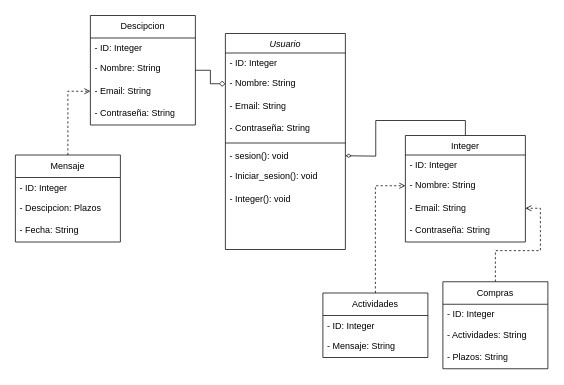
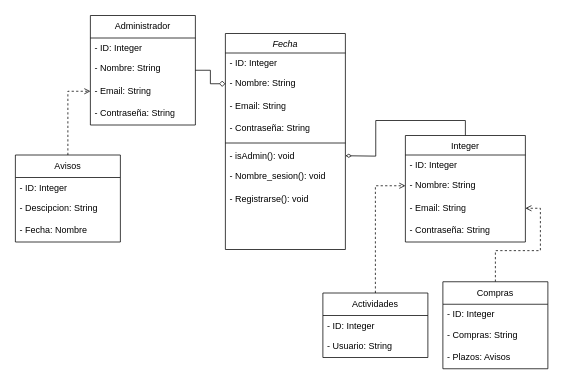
(143, 27) -> (143, 27)
(285, 44) -> (285, 44)
(264, 156) -> (265, 156)
(68, 166) -> (68, 166)
(282, 177) -> (282, 177)
(268, 199) -> (277, 199)
(63, 208) -> (63, 208)
(53, 231) -> (54, 231)
(493, 335) -> (486, 335)
(366, 346) -> (364, 346)
(482, 357) -> (482, 357)
